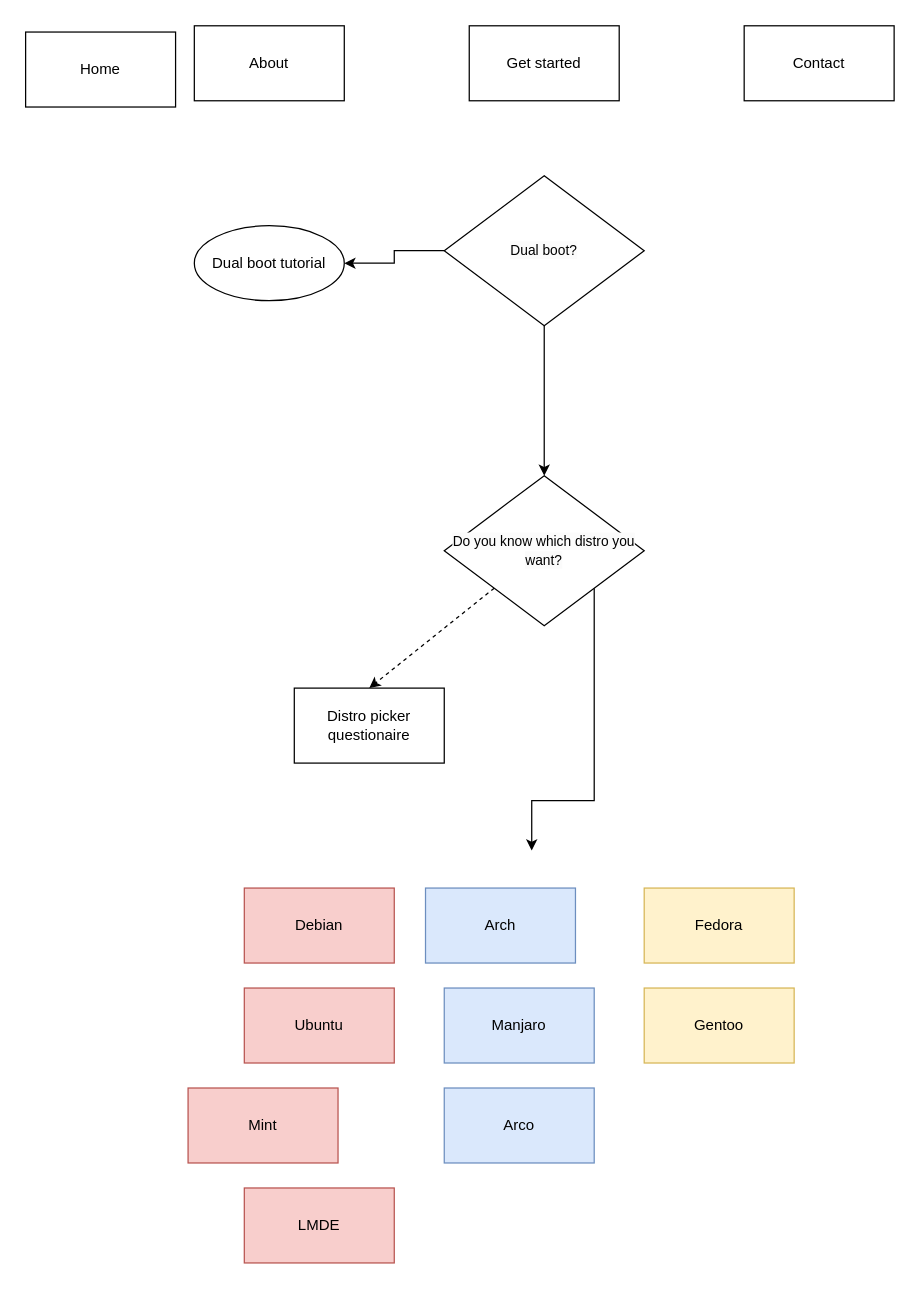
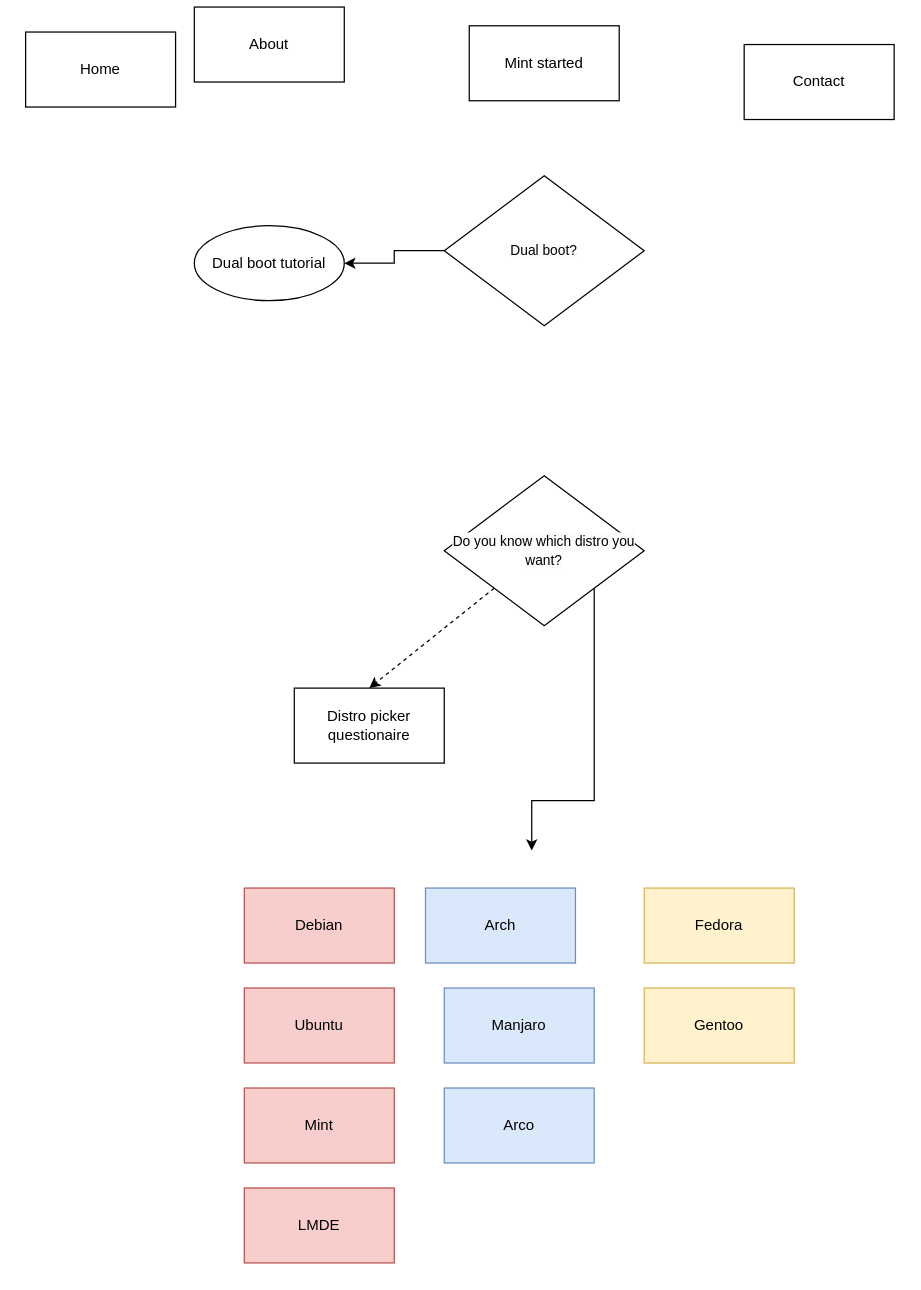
(269, 63) -> (269, 44)
(544, 63) -> (544, 63)
(819, 63) -> (819, 82)
(544, 397) -> none
(263, 1126) -> (319, 1126)
